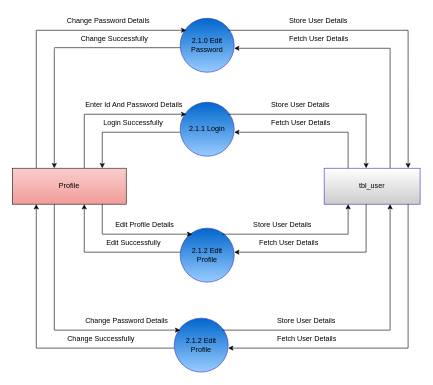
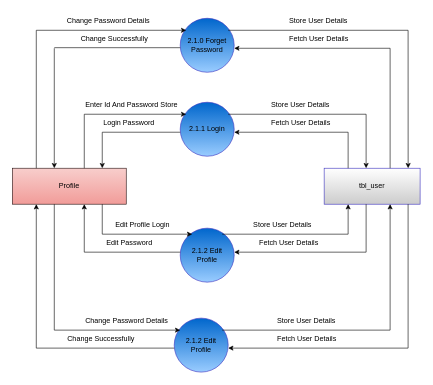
(207, 45) -> (207, 45)
(138, 105) -> (136, 105)
(136, 123) -> (130, 123)
(149, 225) -> (146, 225)
(137, 243) -> (131, 243)
